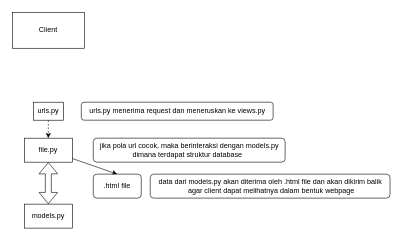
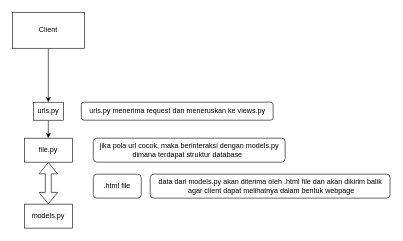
none -> (48, 96)
(48, 127) -> (48, 127)
(93, 166) -> none
